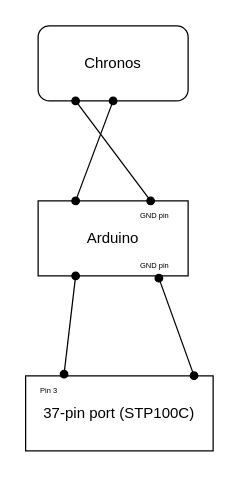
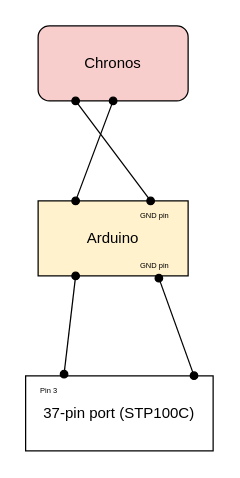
(113, 63) -> (113, 63)
(113, 238) -> (113, 238)
